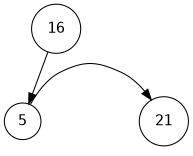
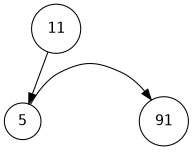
(56, 29) -> (56, 29)
(164, 121) -> (164, 121)
